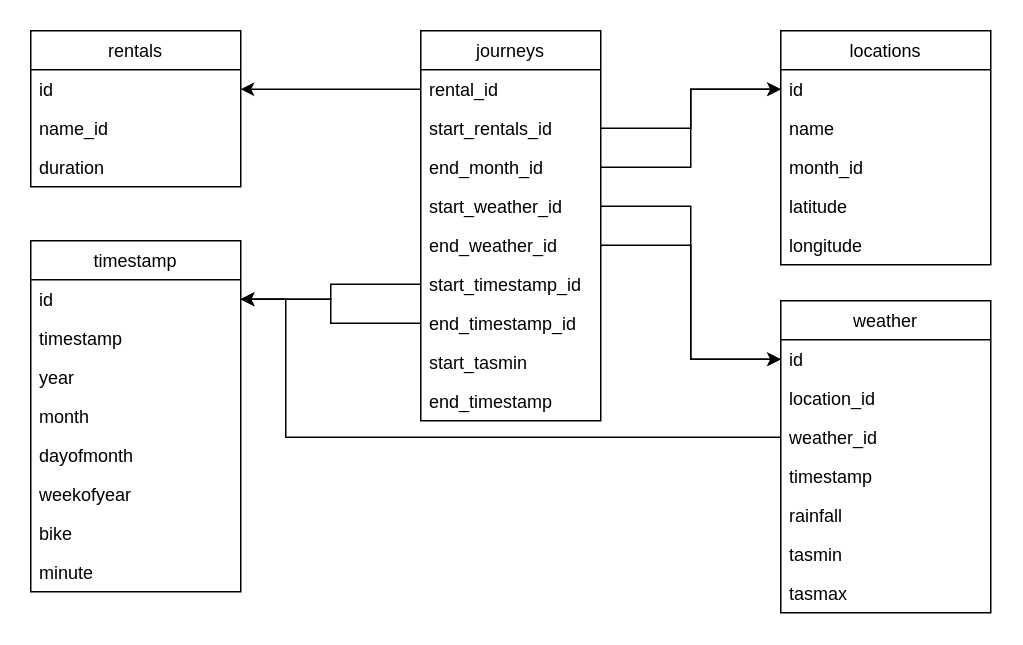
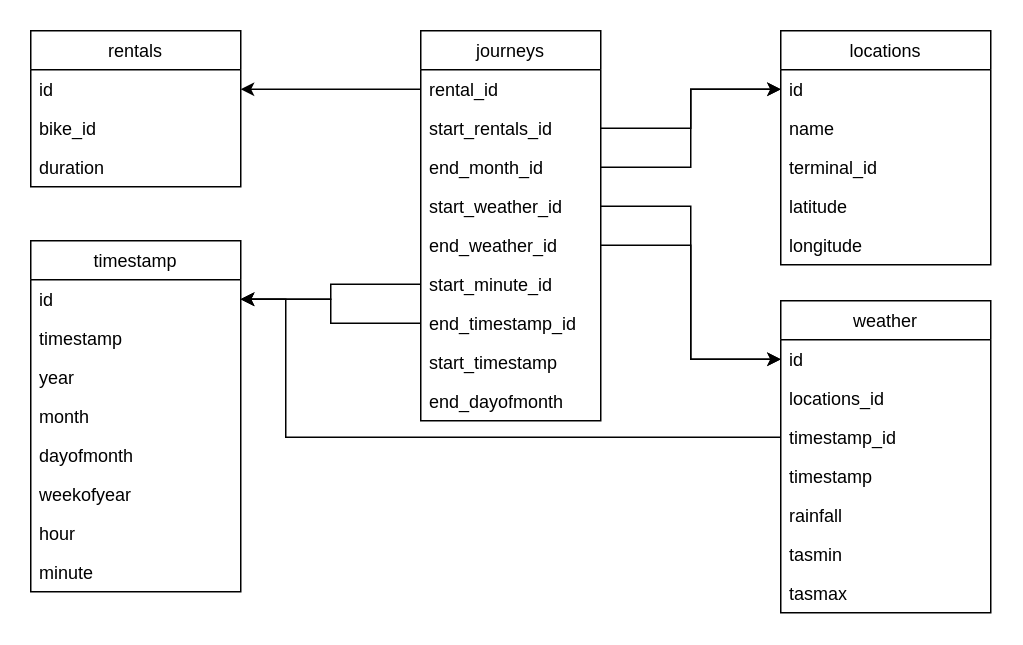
(72, 129) -> (70, 129)
(827, 168) -> (837, 168)
(515, 285) -> (500, 285)
(487, 363) -> (502, 363)
(837, 399) -> (842, 399)
(492, 402) -> (500, 402)
(837, 438) -> (845, 438)
(57, 534) -> (59, 534)
